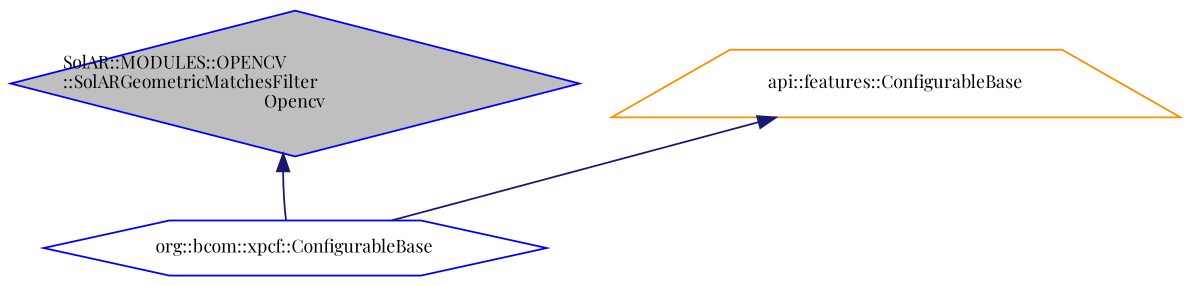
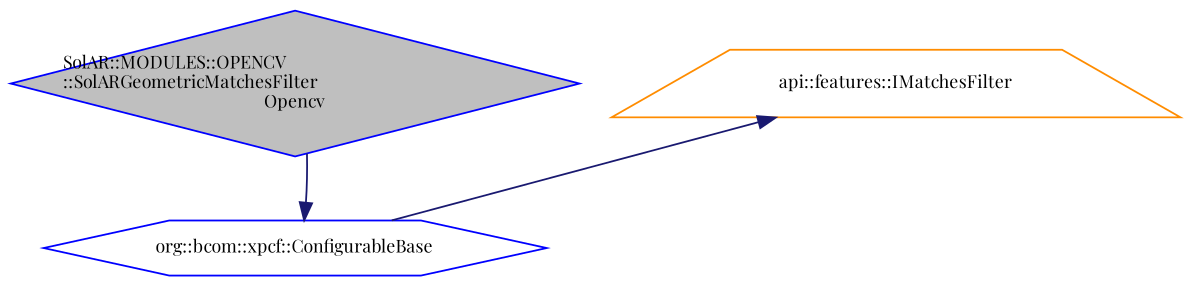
(896, 84) -> (896, 84)
(284, 196) -> (307, 178)
